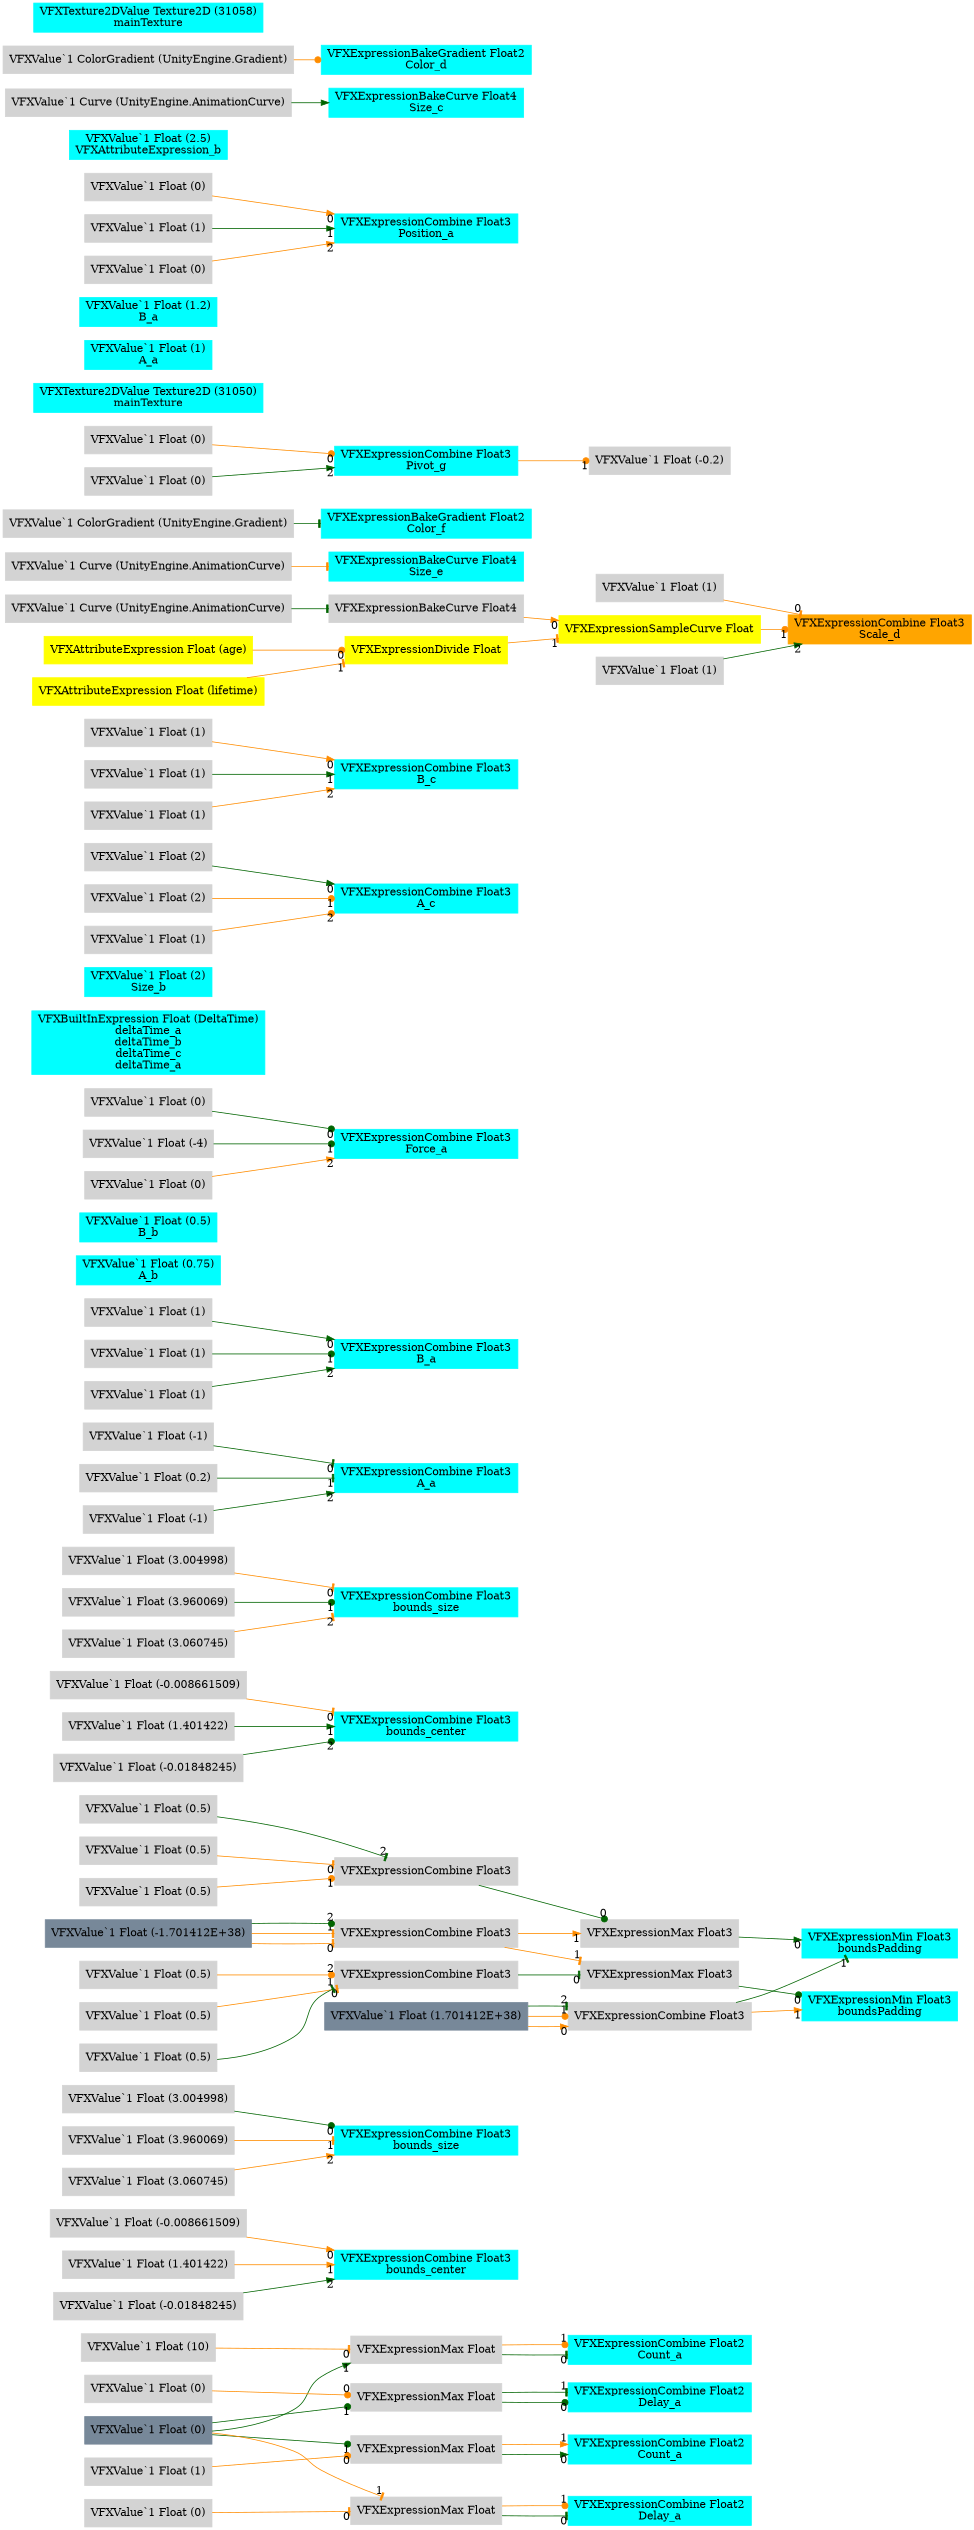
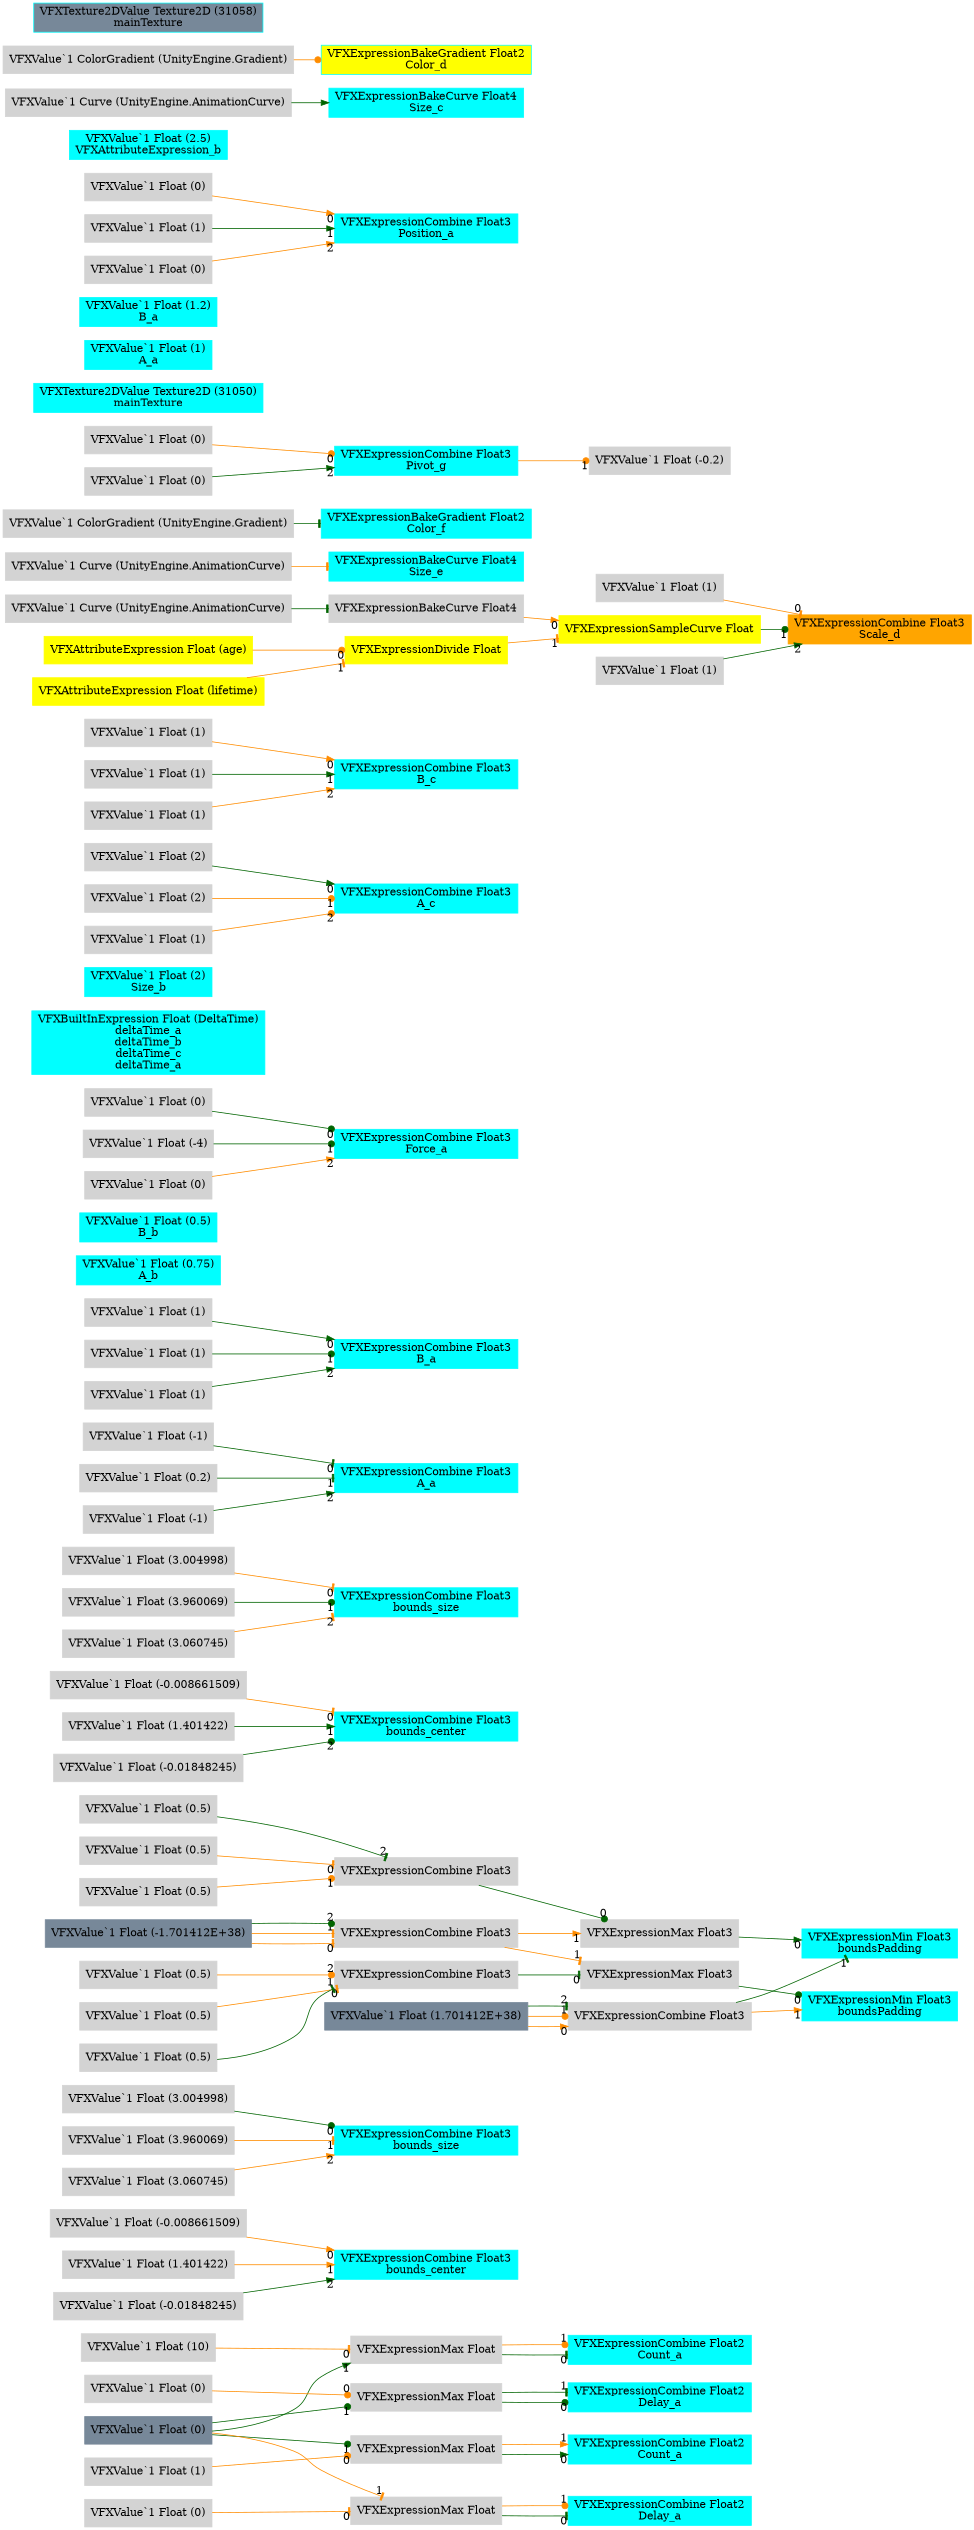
(148, 18) -> (148, 18)
(426, 60) -> (426, 60)
(771, 629) -> (771, 629)
